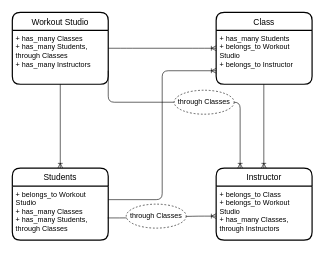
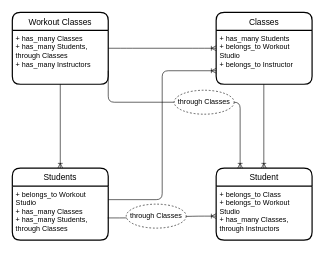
(60, 22) -> (60, 22)
(264, 22) -> (264, 22)
(264, 178) -> (264, 178)
